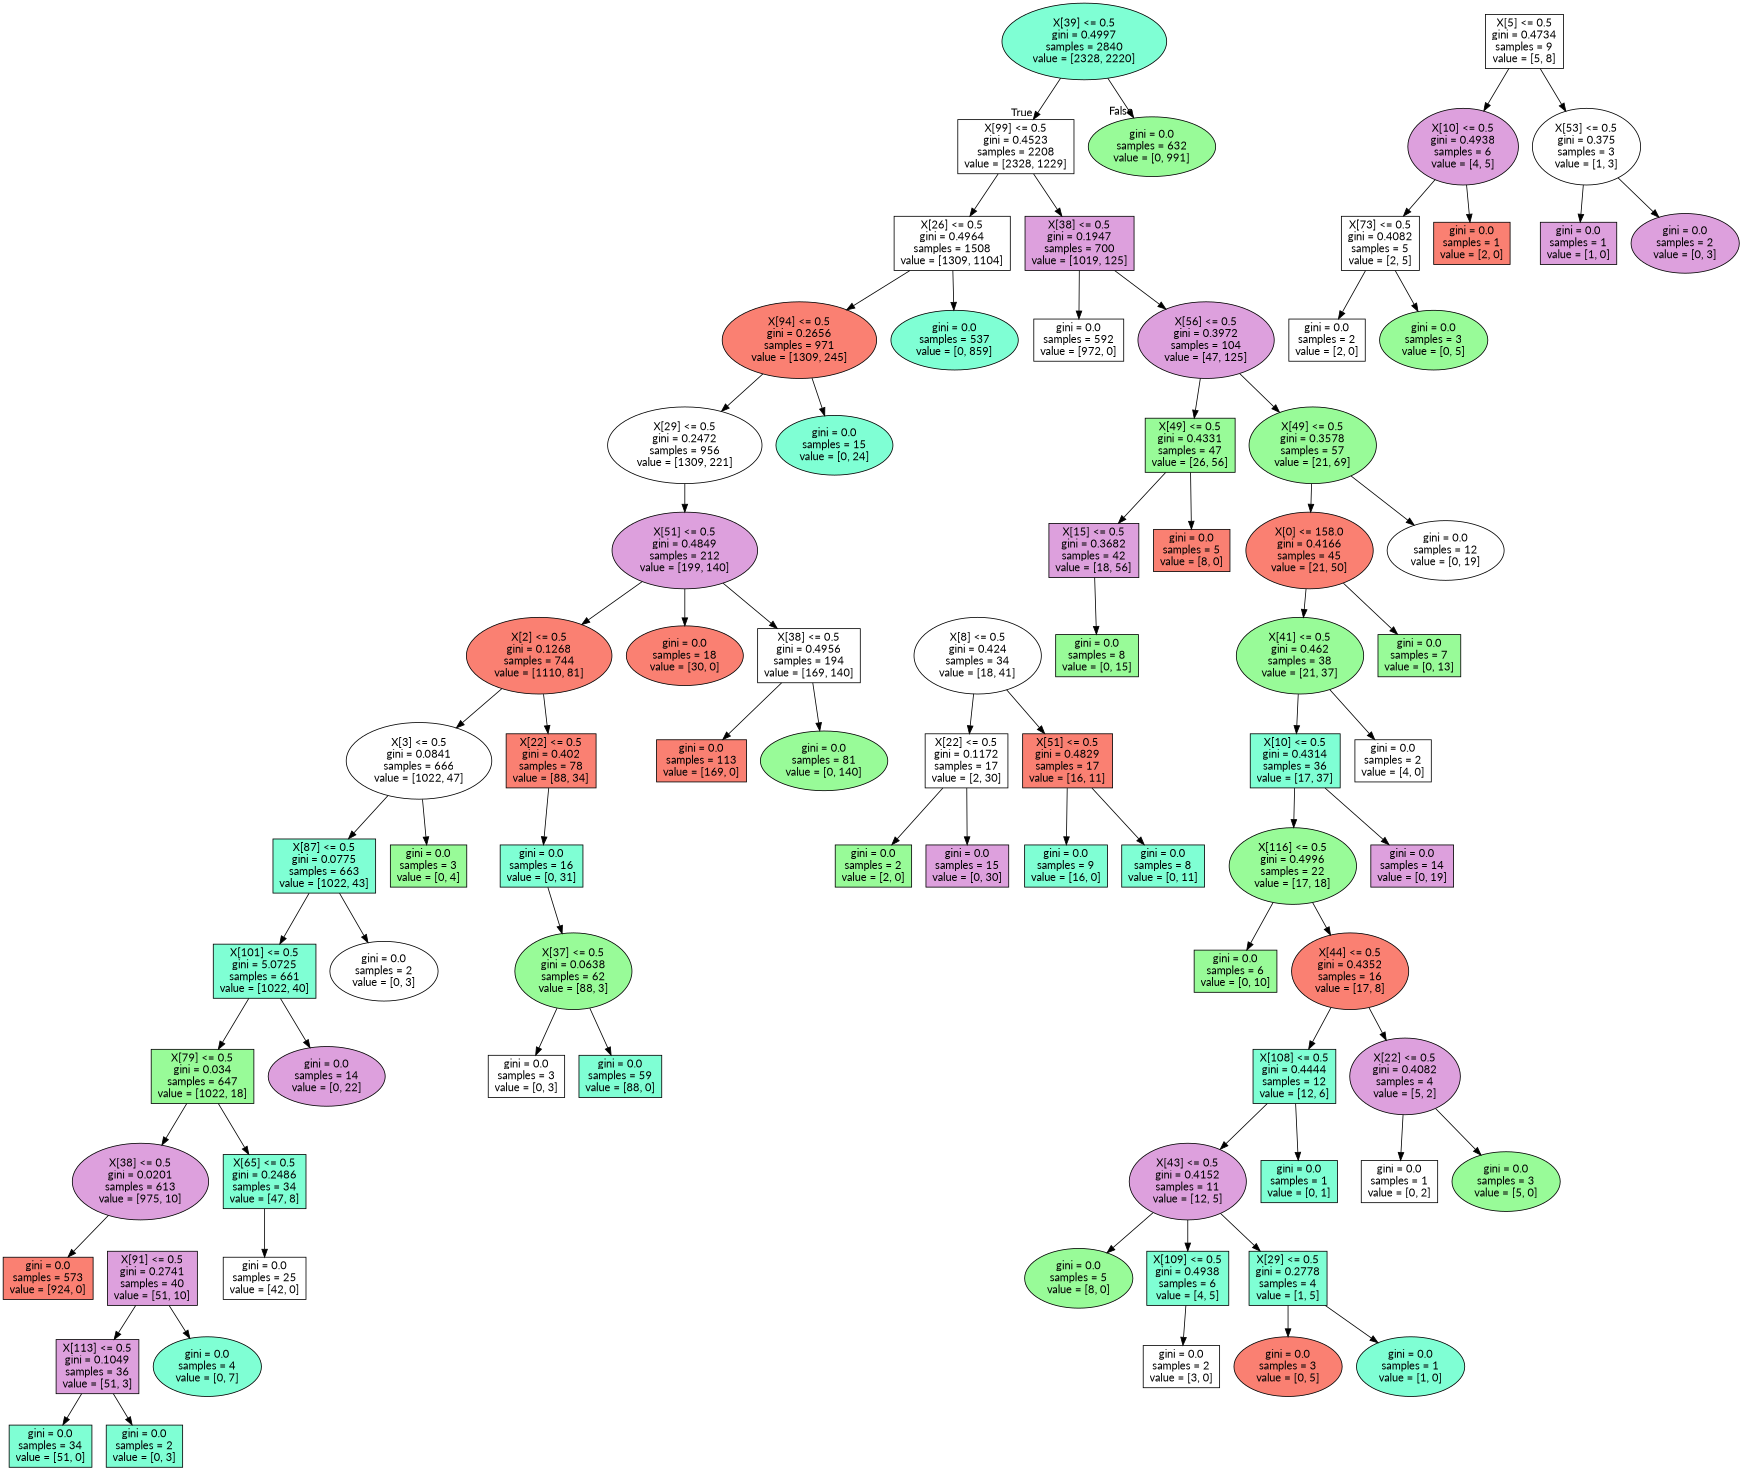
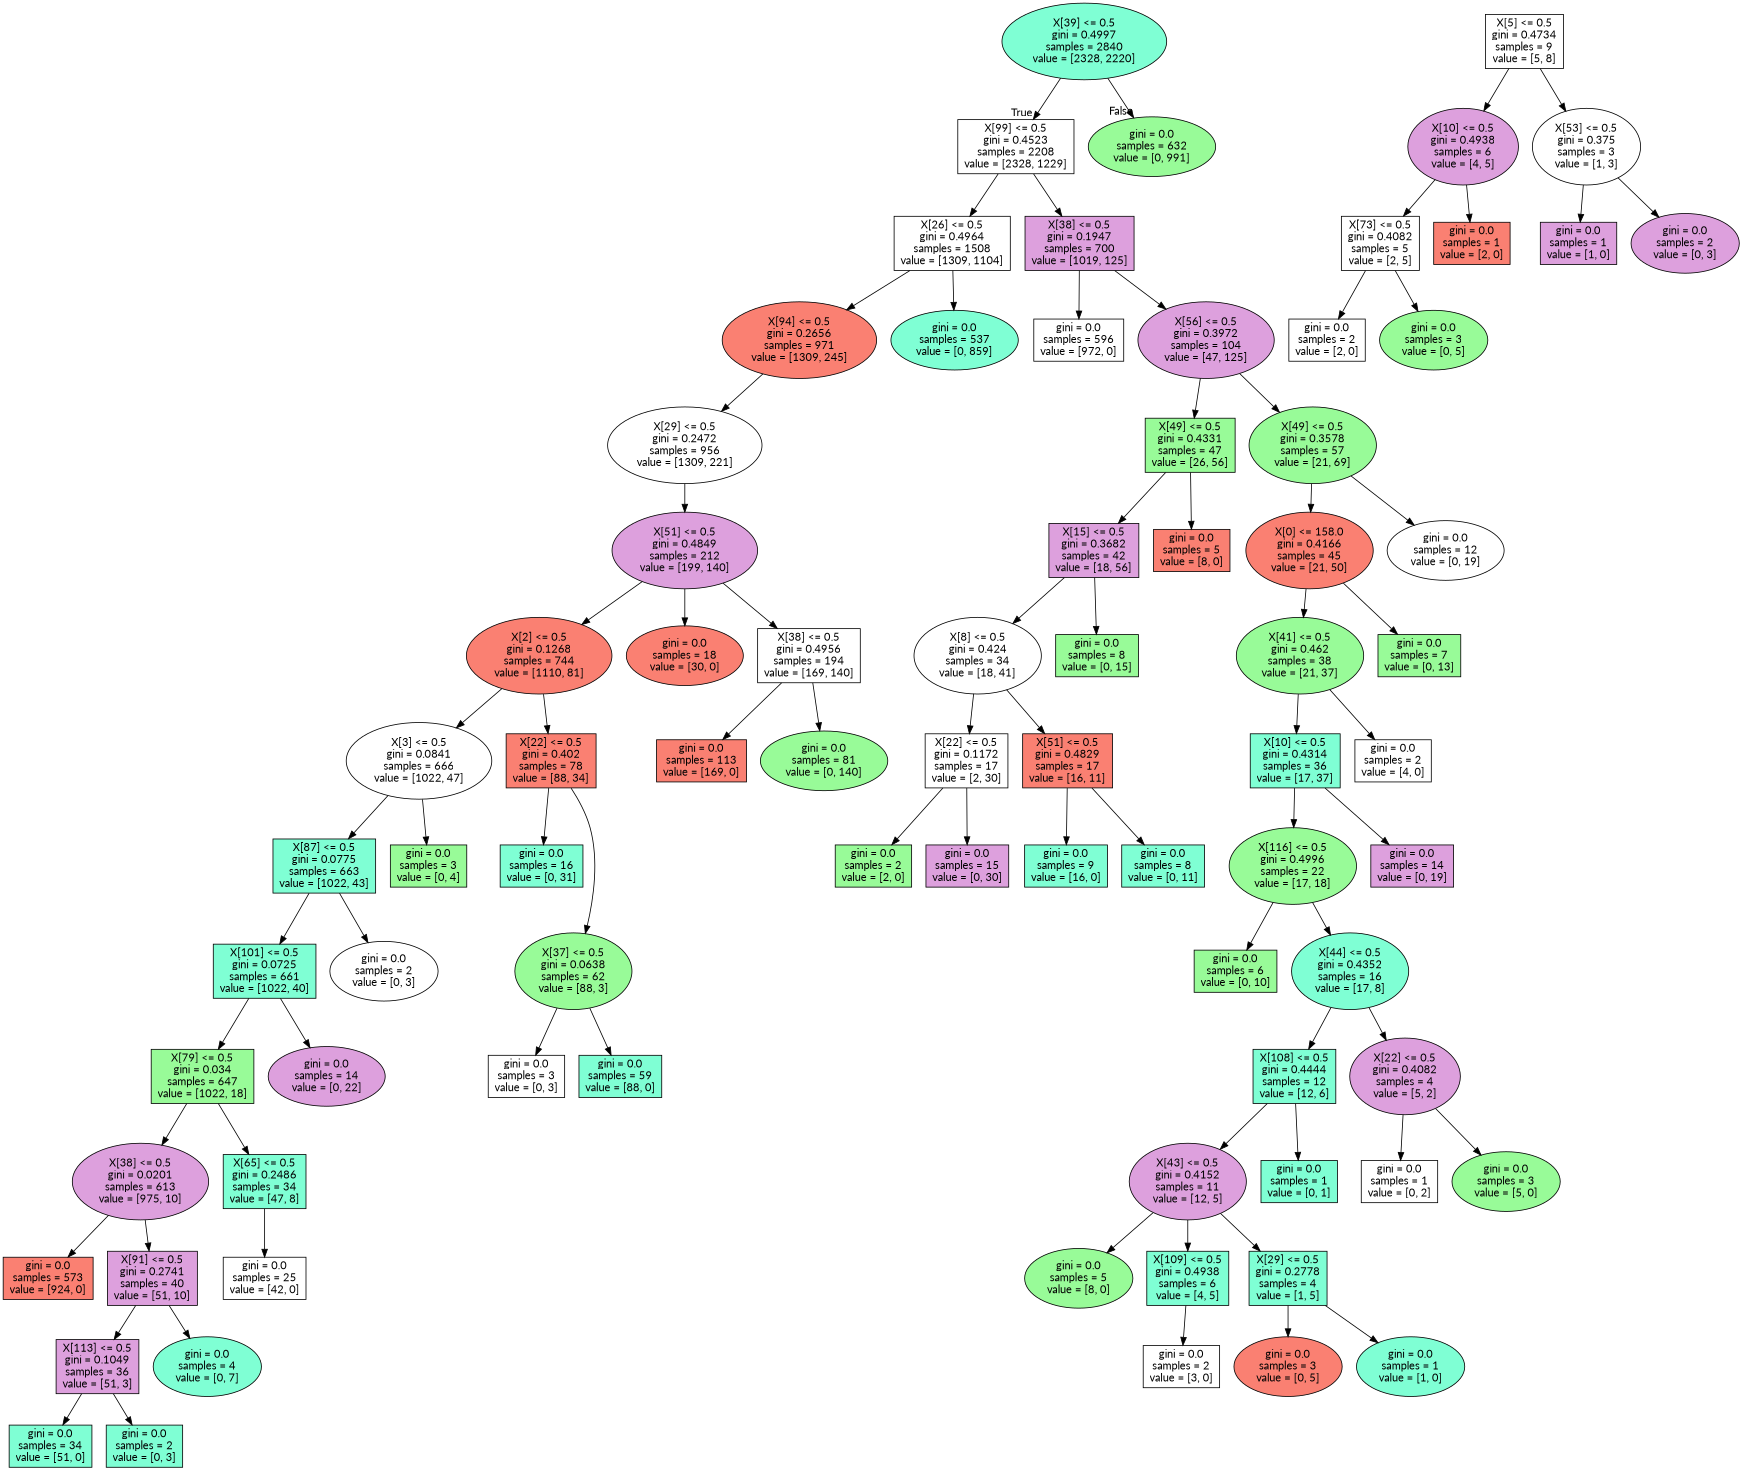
(1079, 340) -> (1079, 340)
(834, 445) -> none
none -> (1042, 598)
(554, 907) -> (594, 855)
(265, 971) -> (265, 971)
(1350, 971) -> (1350, 971)
none -> (147, 1232)
